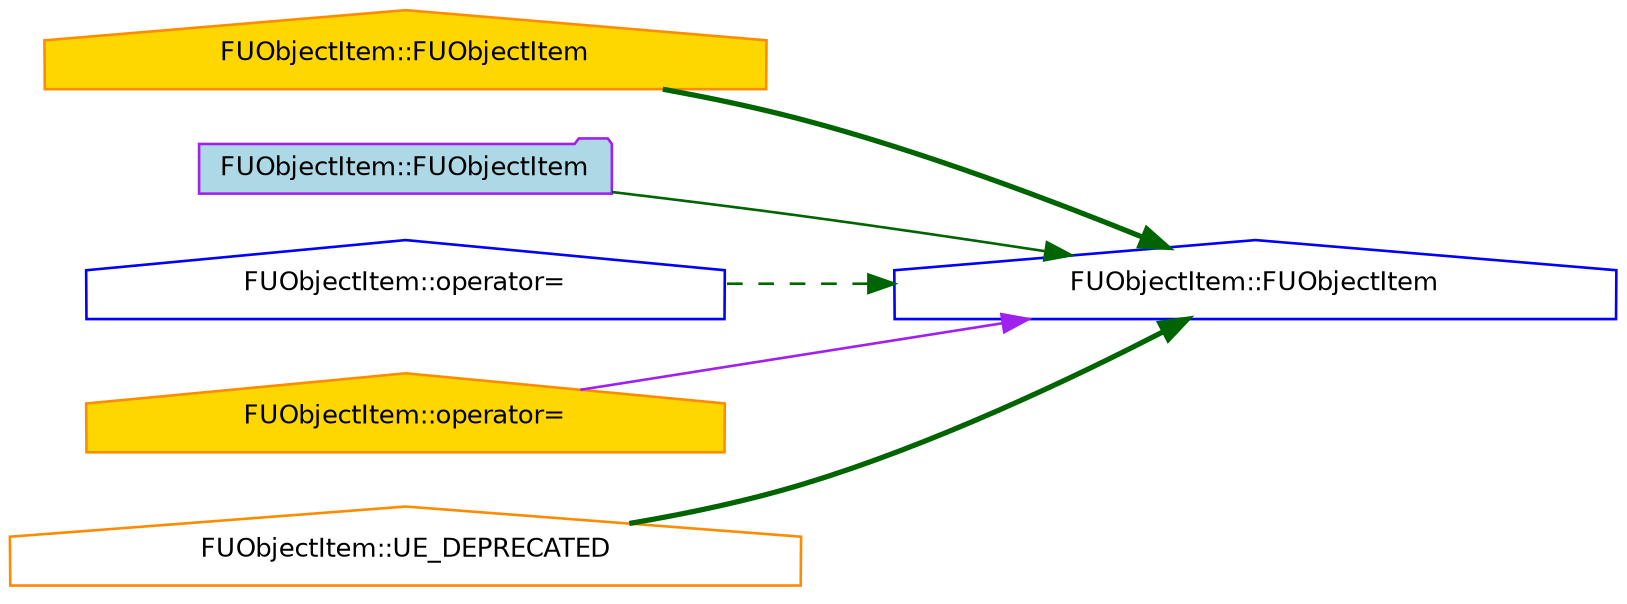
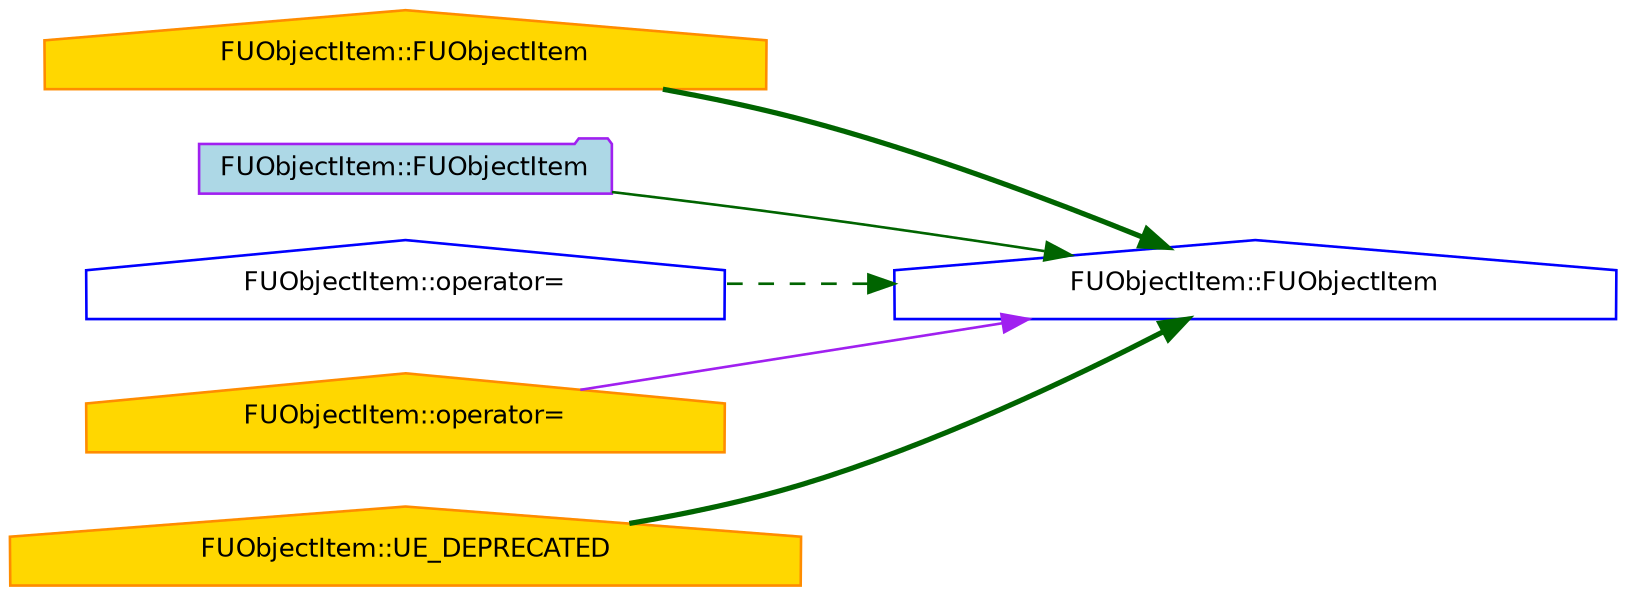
(405, 550) -> (405, 550)
